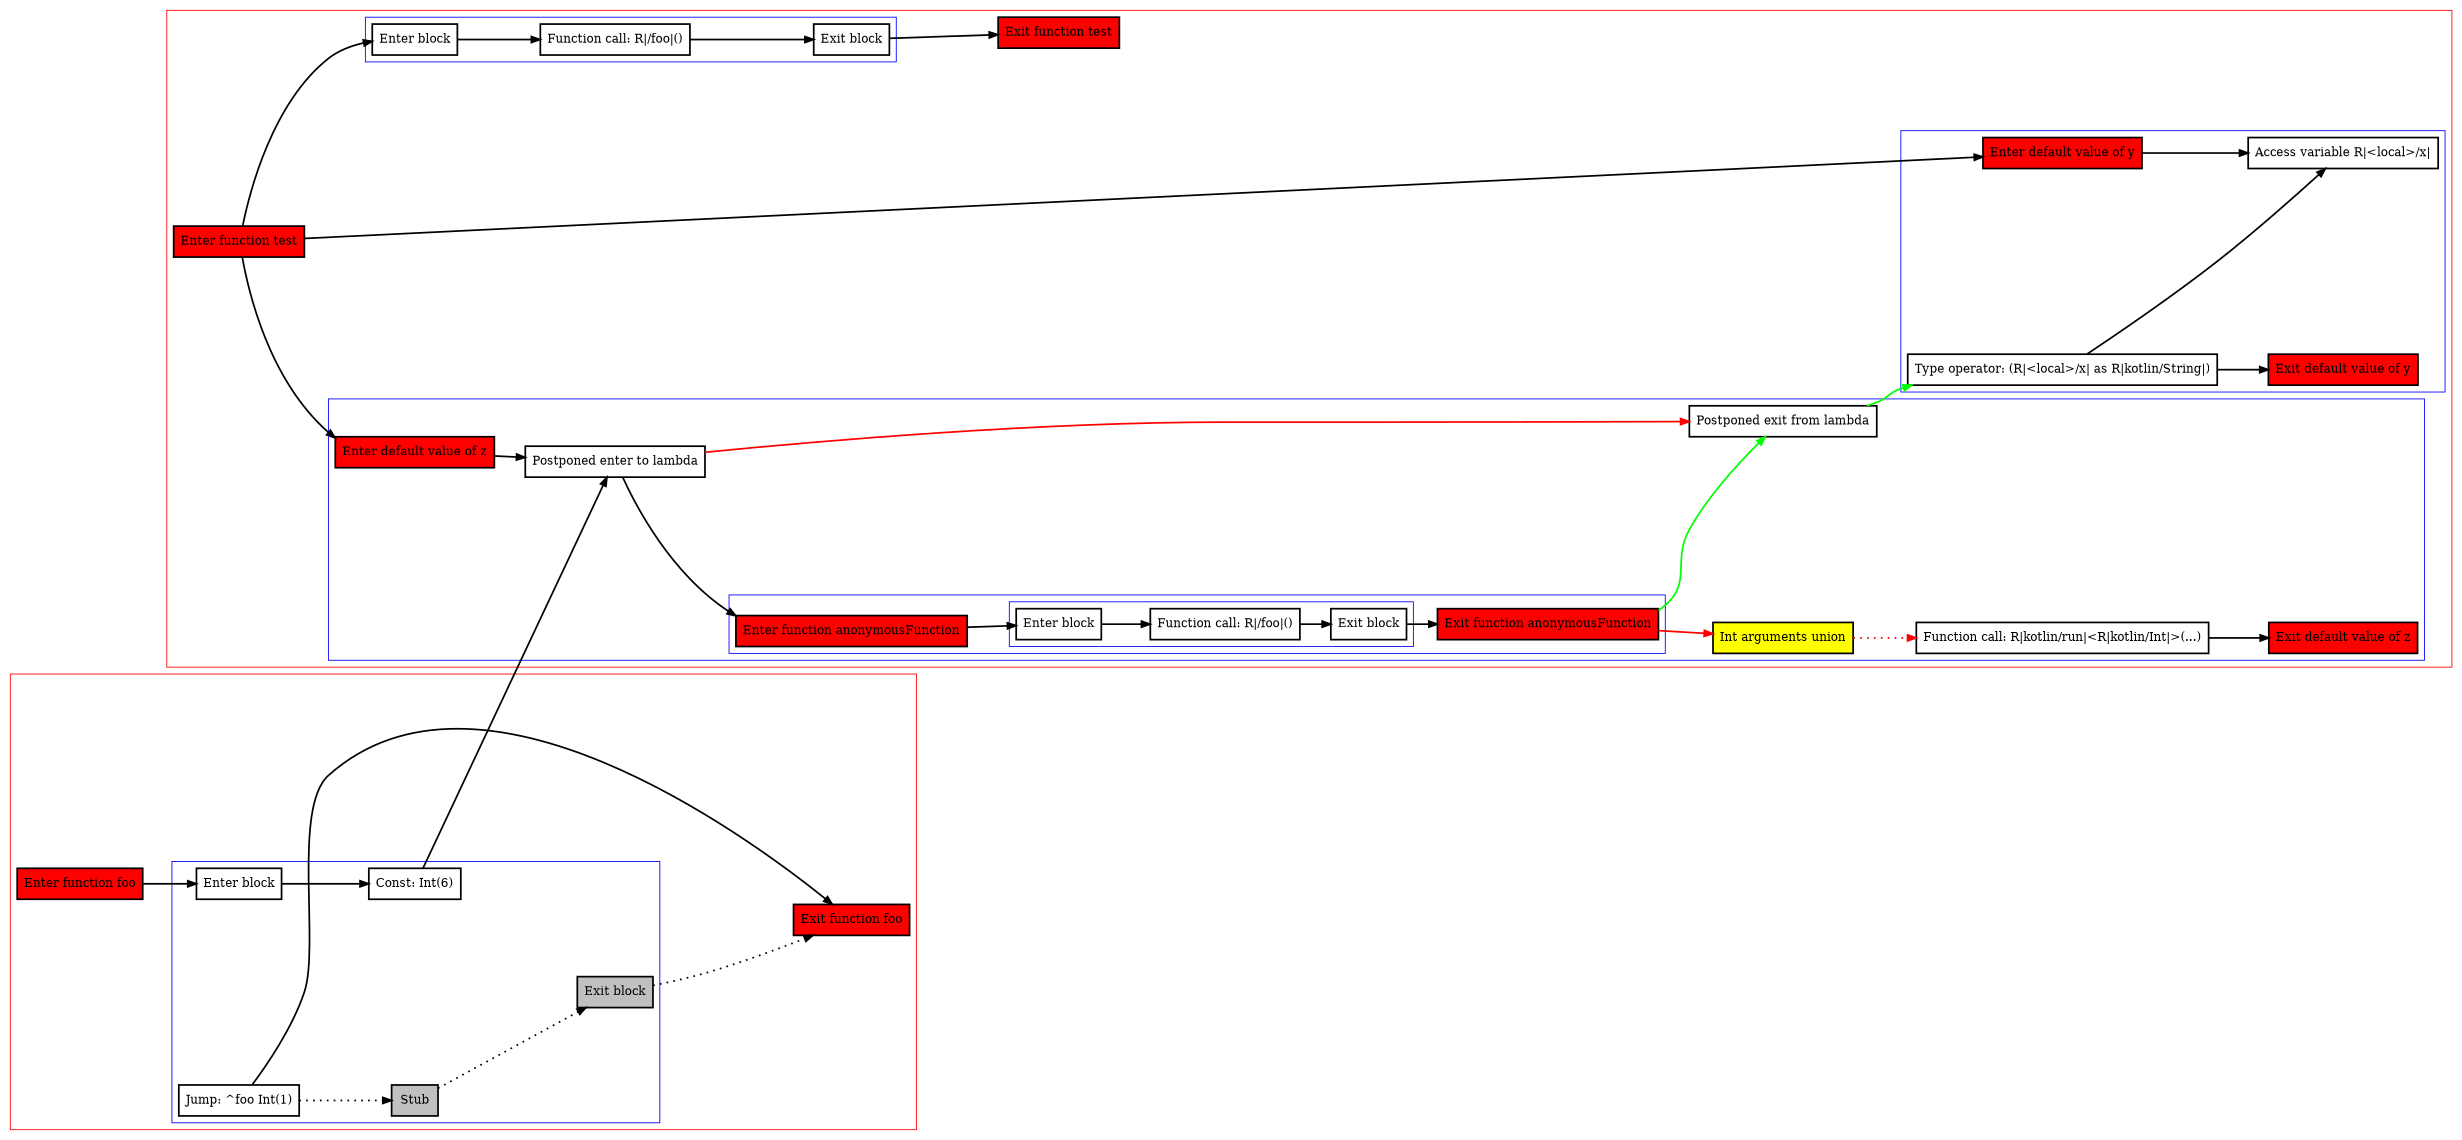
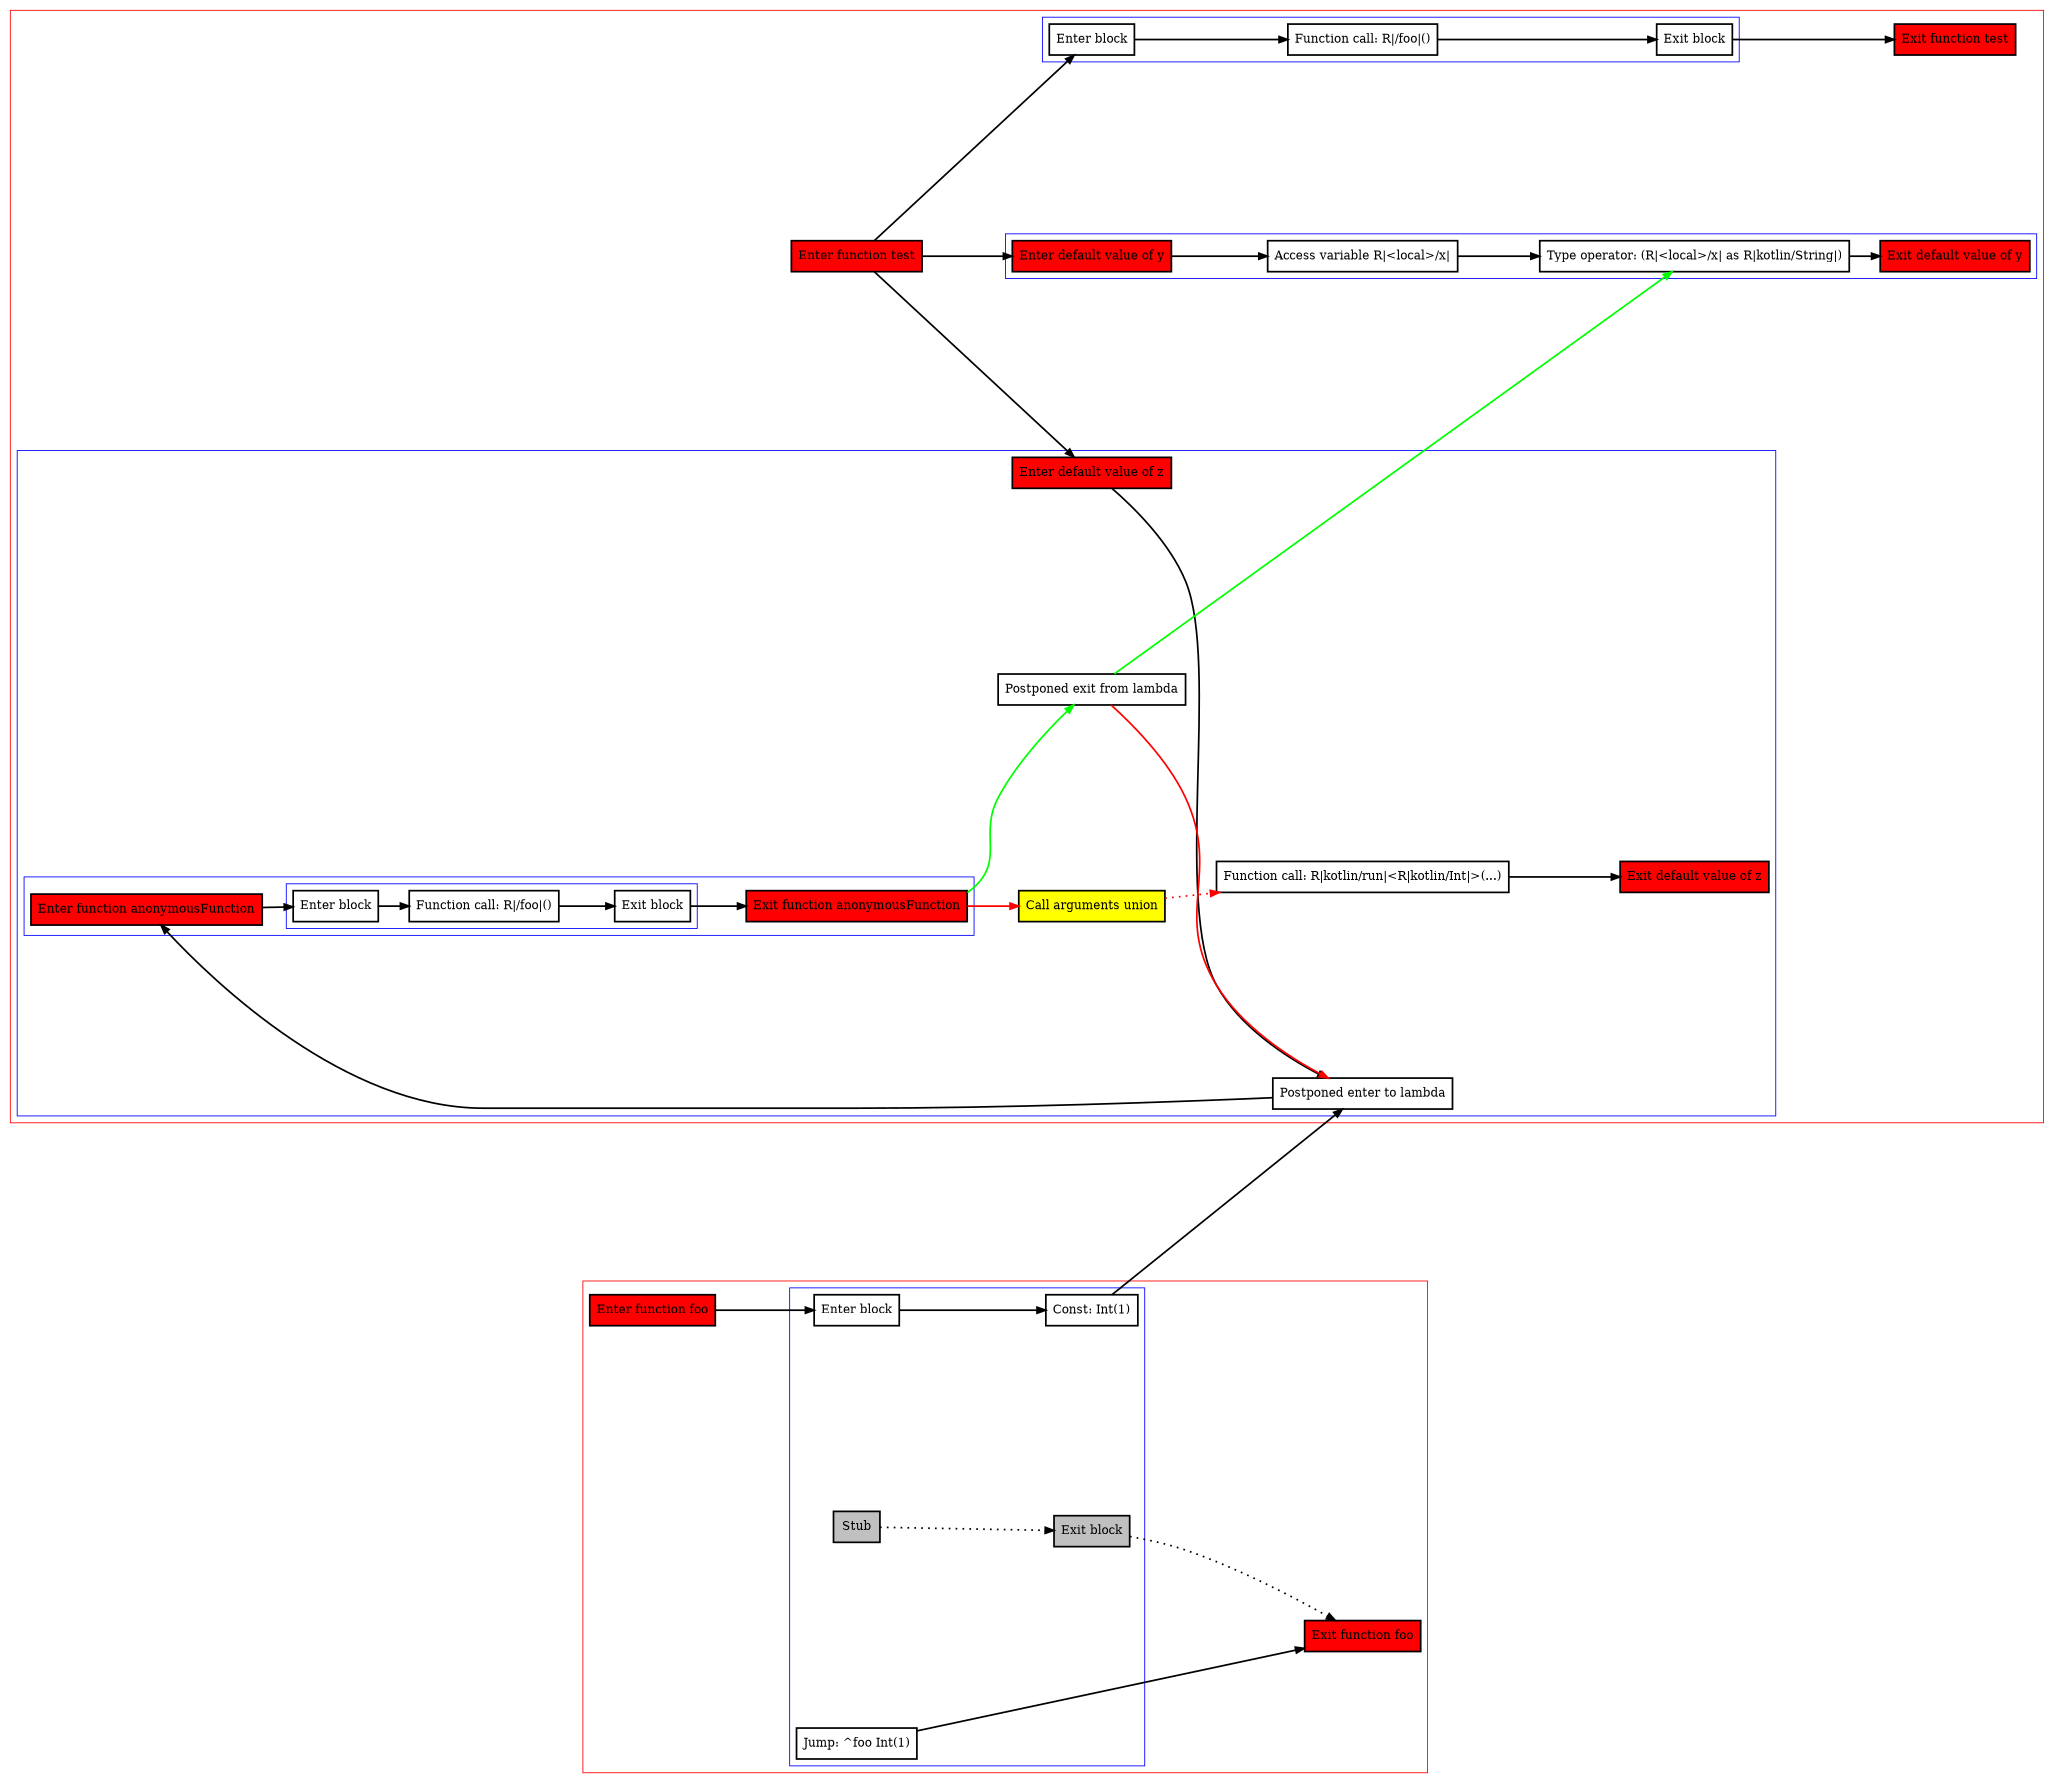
(2207, 269) -> (1494, 256)
(1192, 422) -> (1191, 812)
(1783, 638) -> (1092, 906)
(415, 884) -> (1092, 1310)
(341, 1100) -> none
